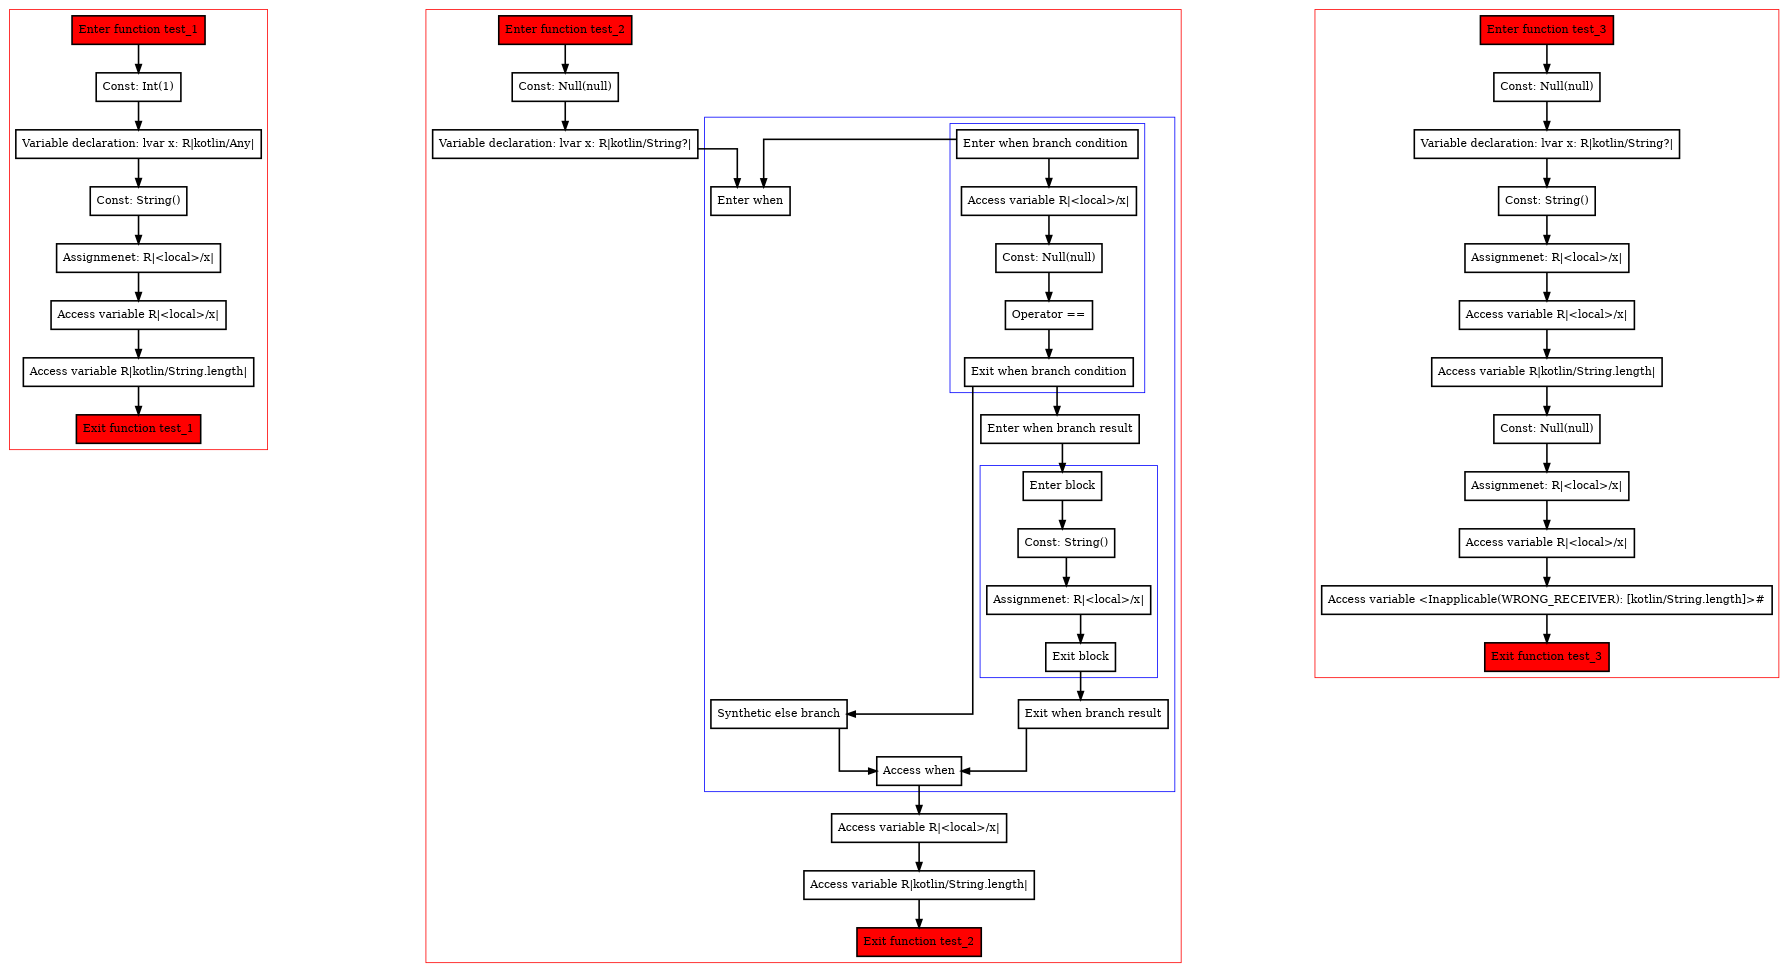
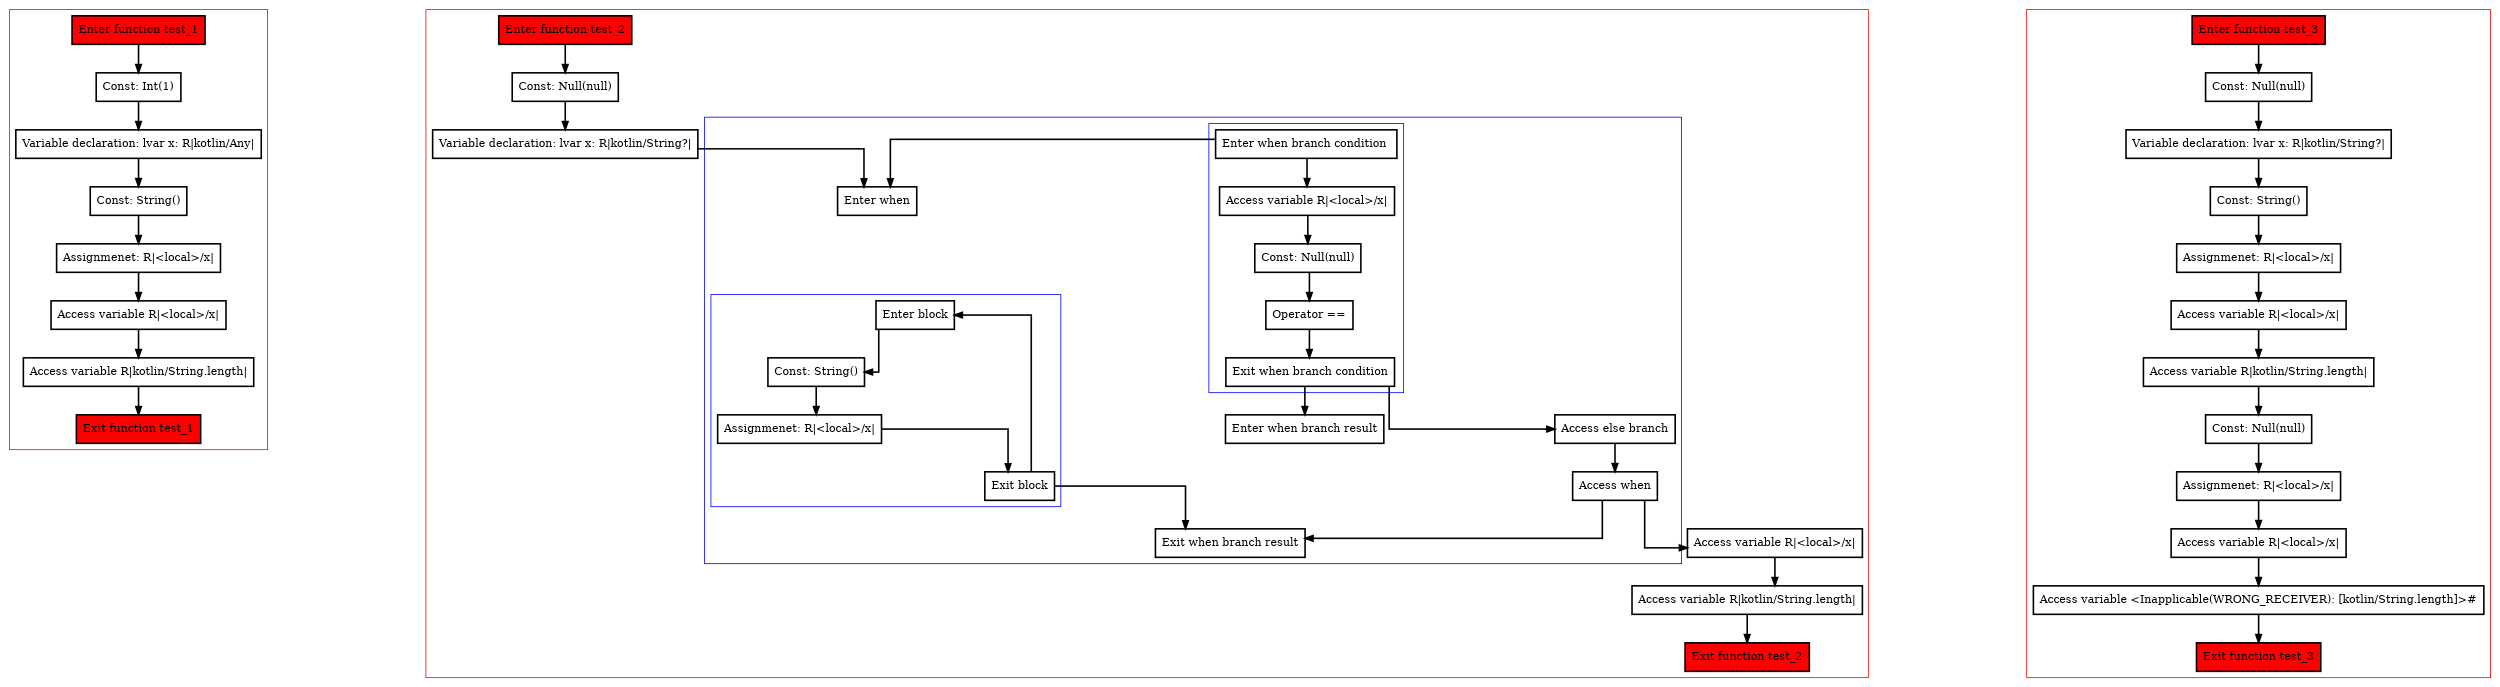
(1062, 454) -> (1031, 359)
(779, 714) -> (1615, 429)
(1019, 771) -> (1477, 538)
